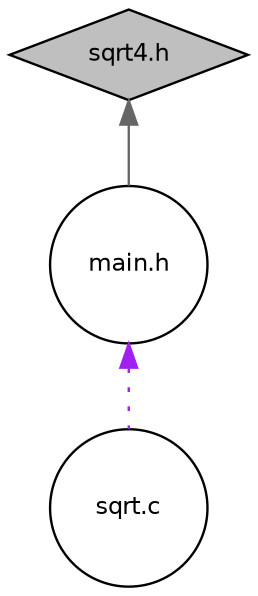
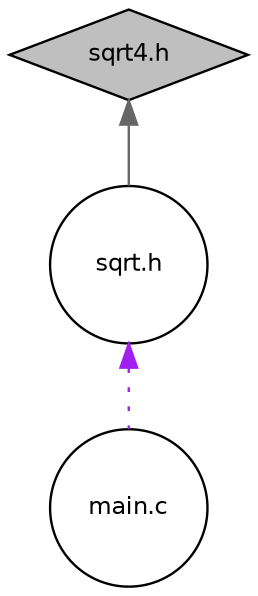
(129, 265) -> (129, 265)
(129, 508) -> (129, 508)
